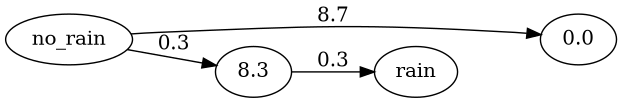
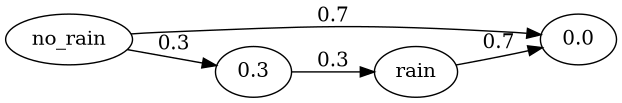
(333, 16) -> (333, 16)
none -> (492, 58)
(254, 72) -> (254, 72)
